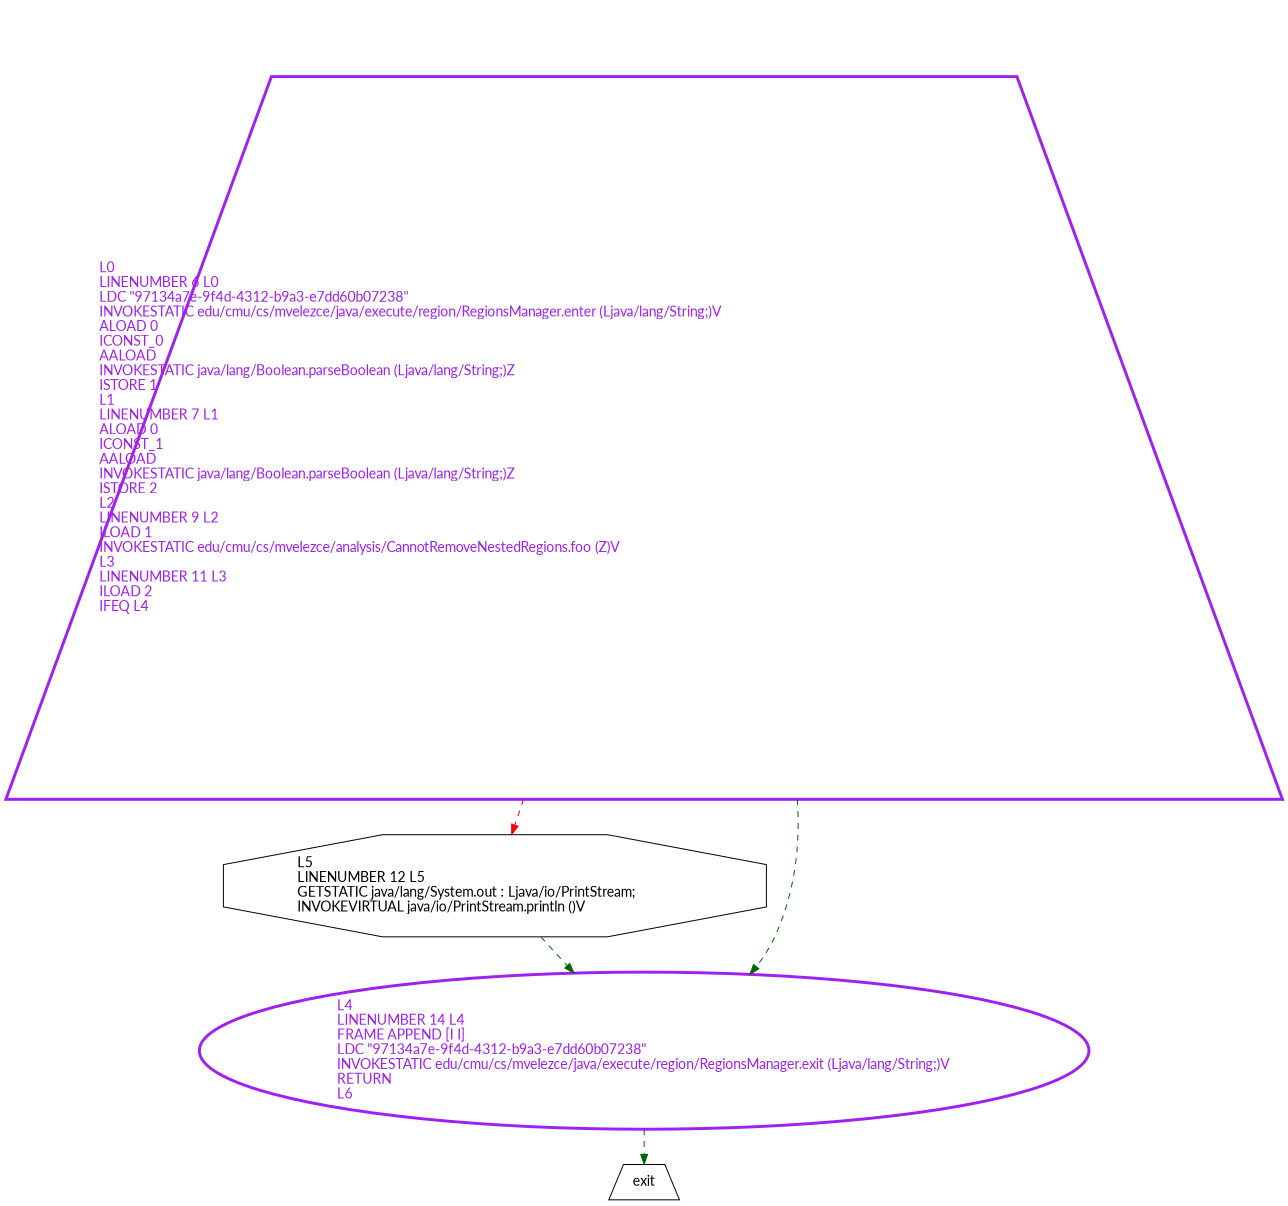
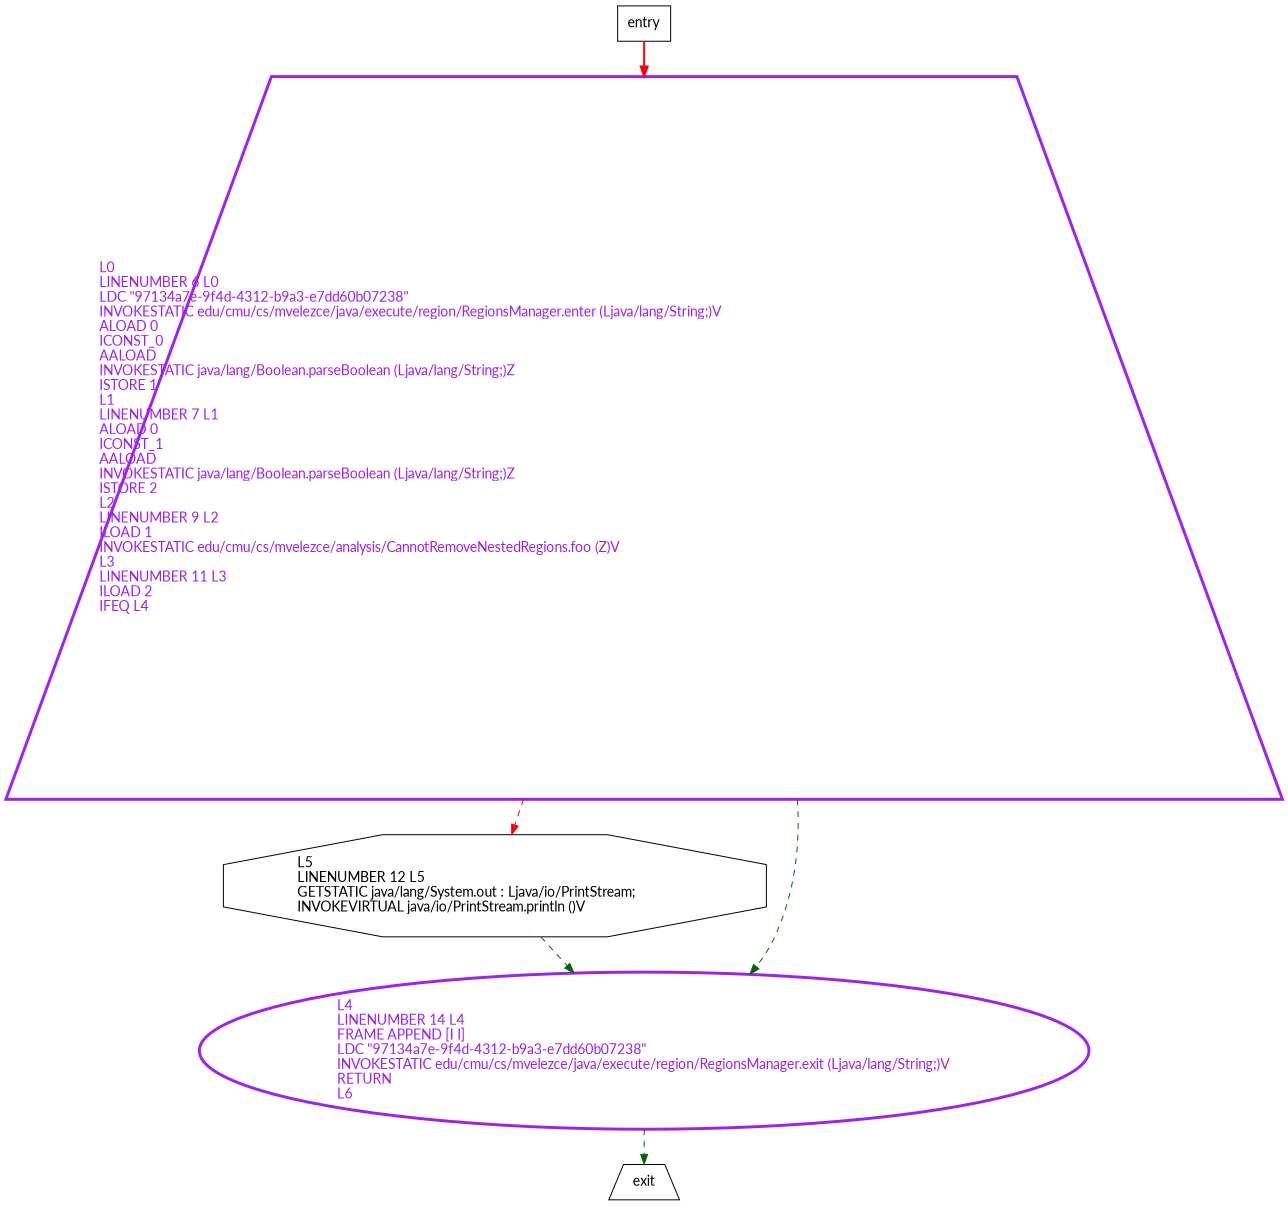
none -> (644, 24)
